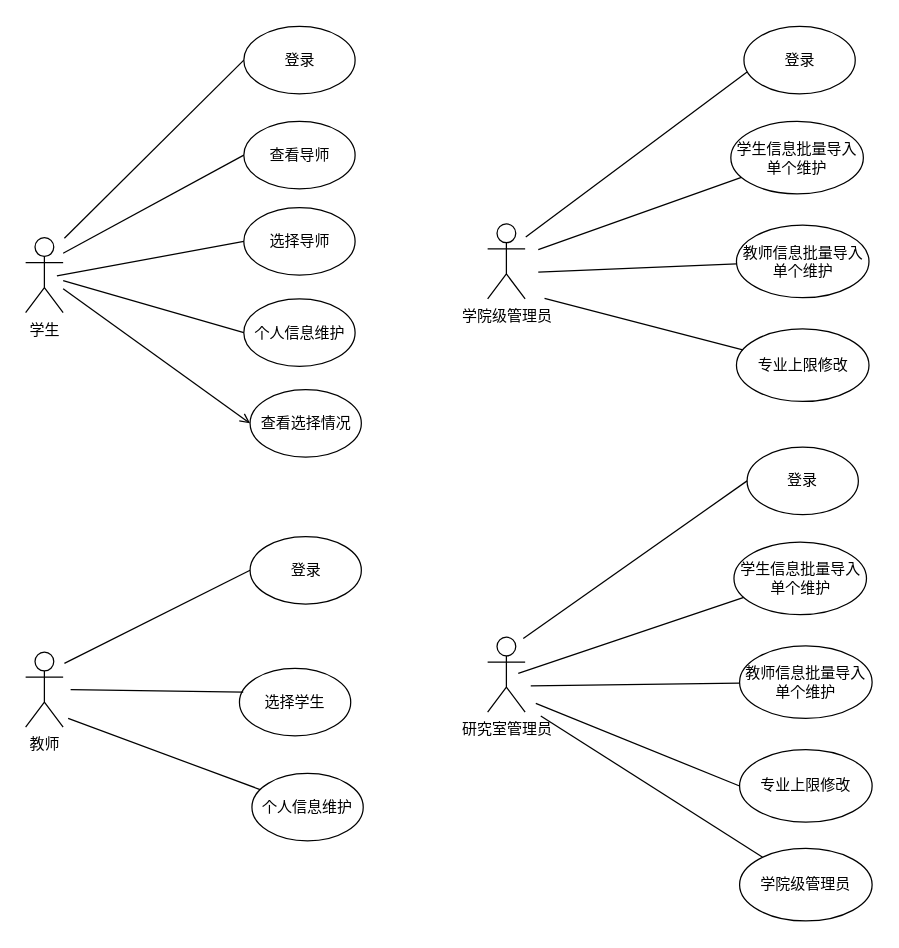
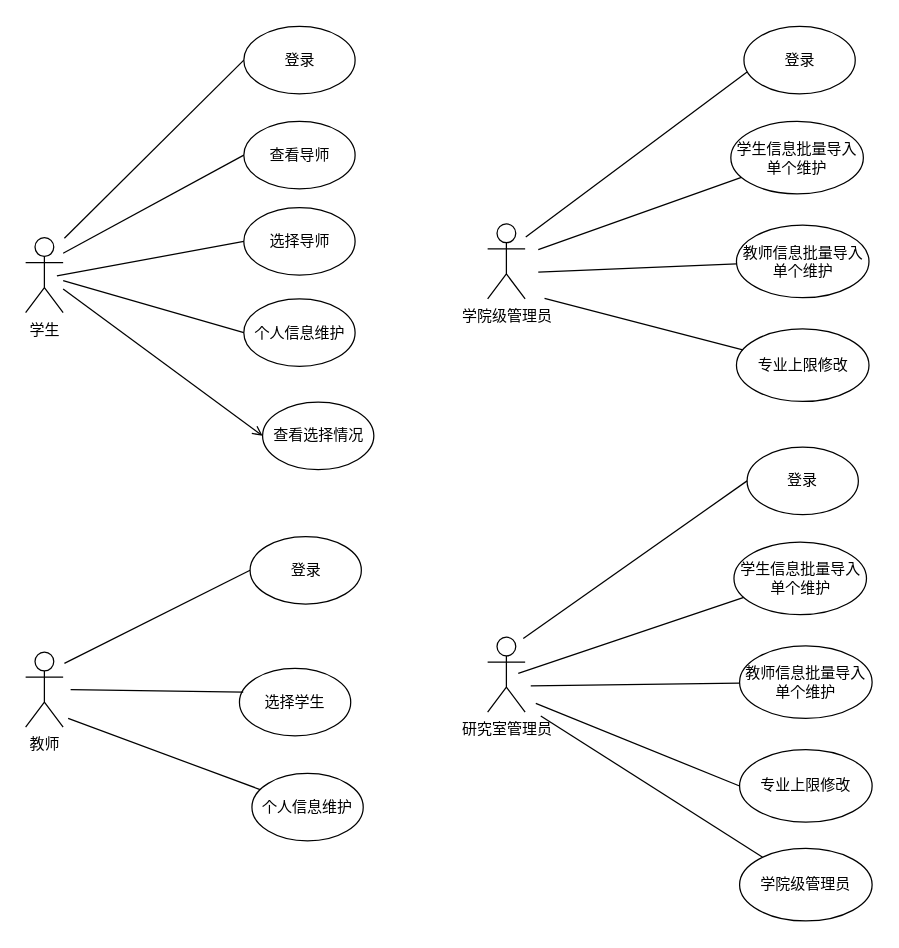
(306, 423) -> (318, 436)
